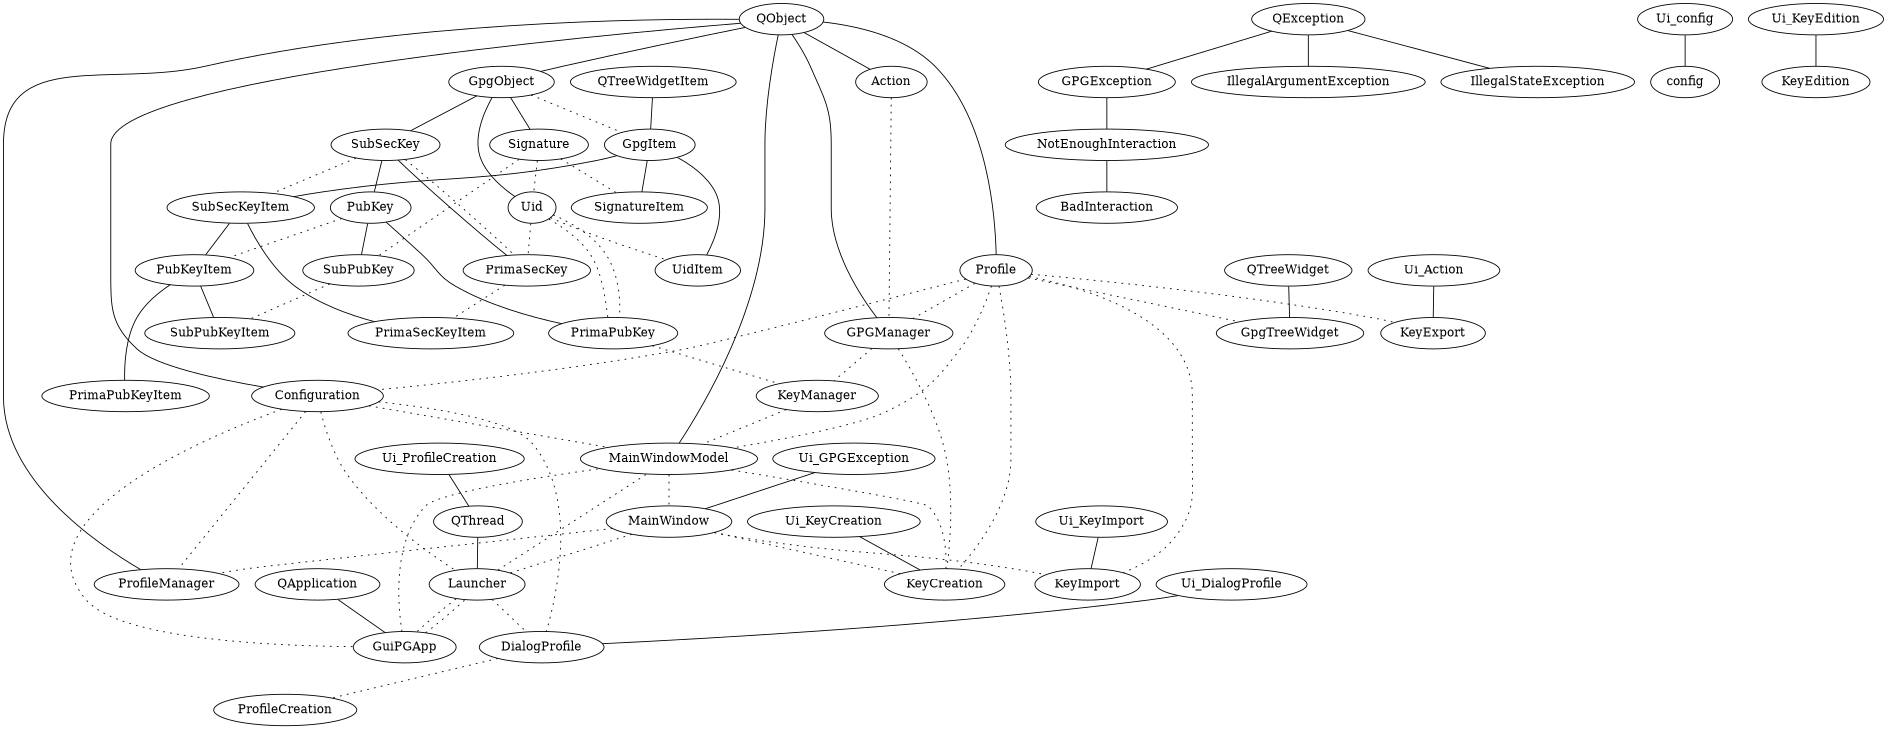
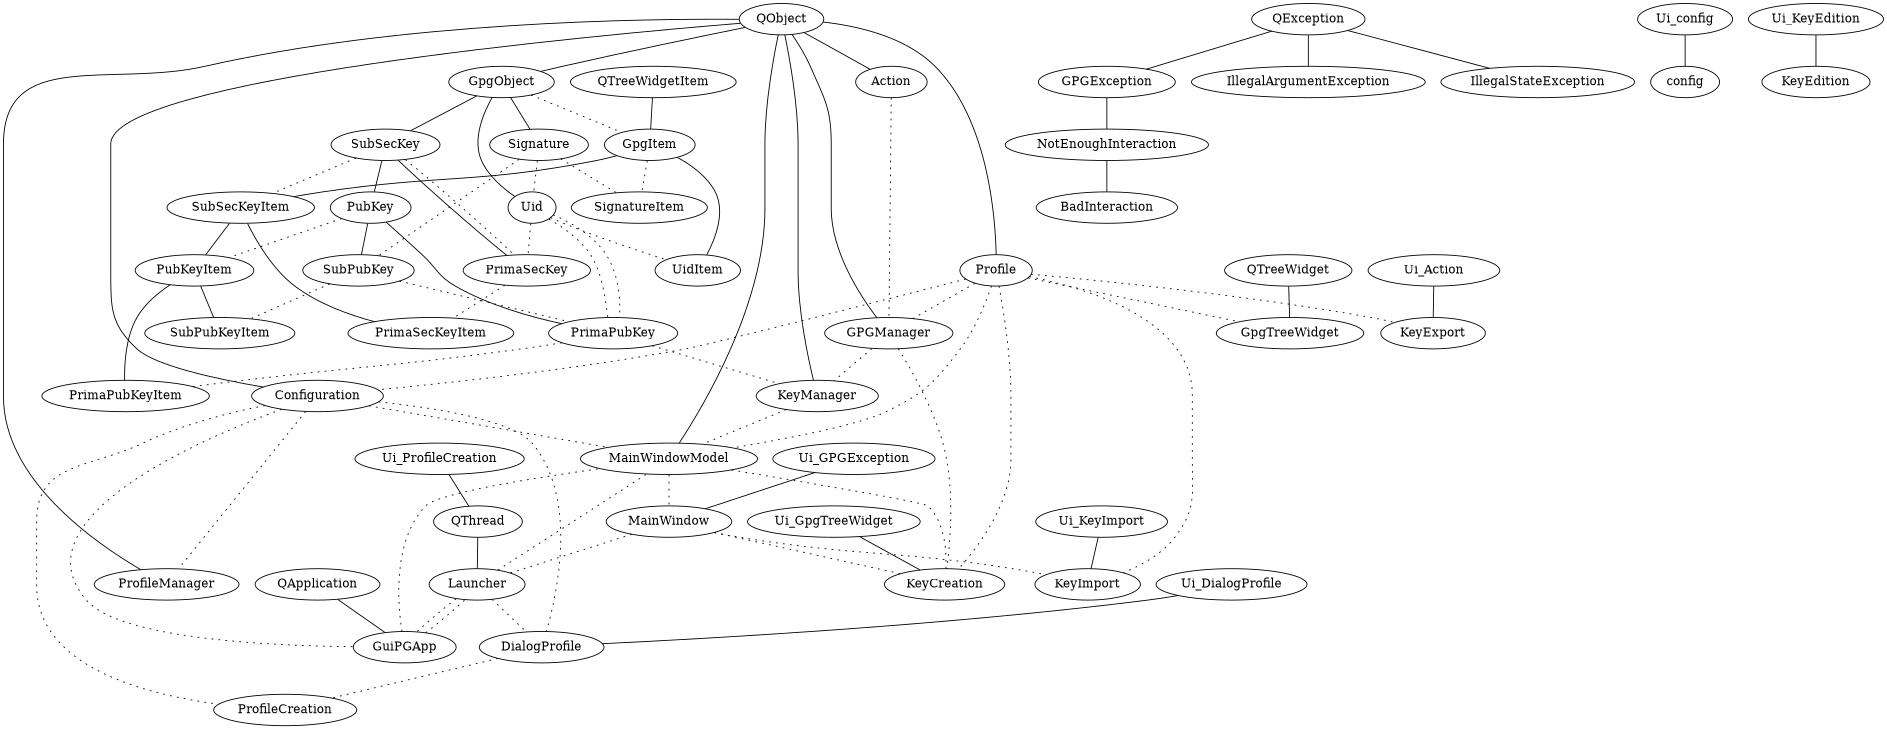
(645, 176) -> (645, 176)
none -> (798, 208)
none -> (463, 296)
none -> (377, 366)
(372, 504) -> (37, 536)
(834, 522) -> (834, 522)
(415, 550) -> none
